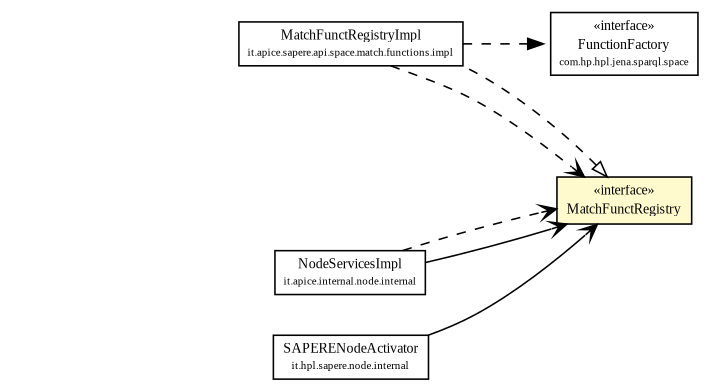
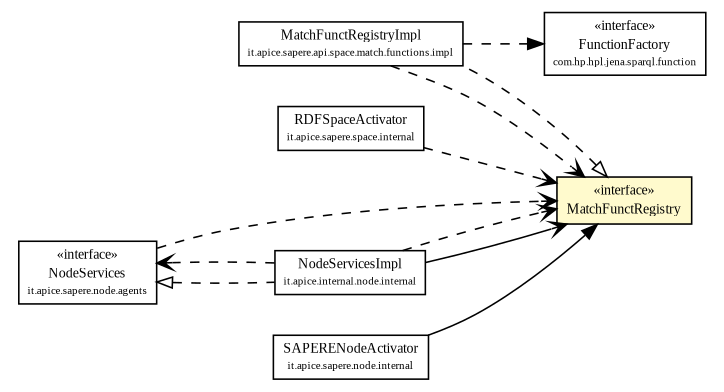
(624, 62) -> (625, 62)
none -> (350, 128)
none -> (88, 273)
(511, 293) -> (511, 293)
(351, 366) -> (351, 366)
